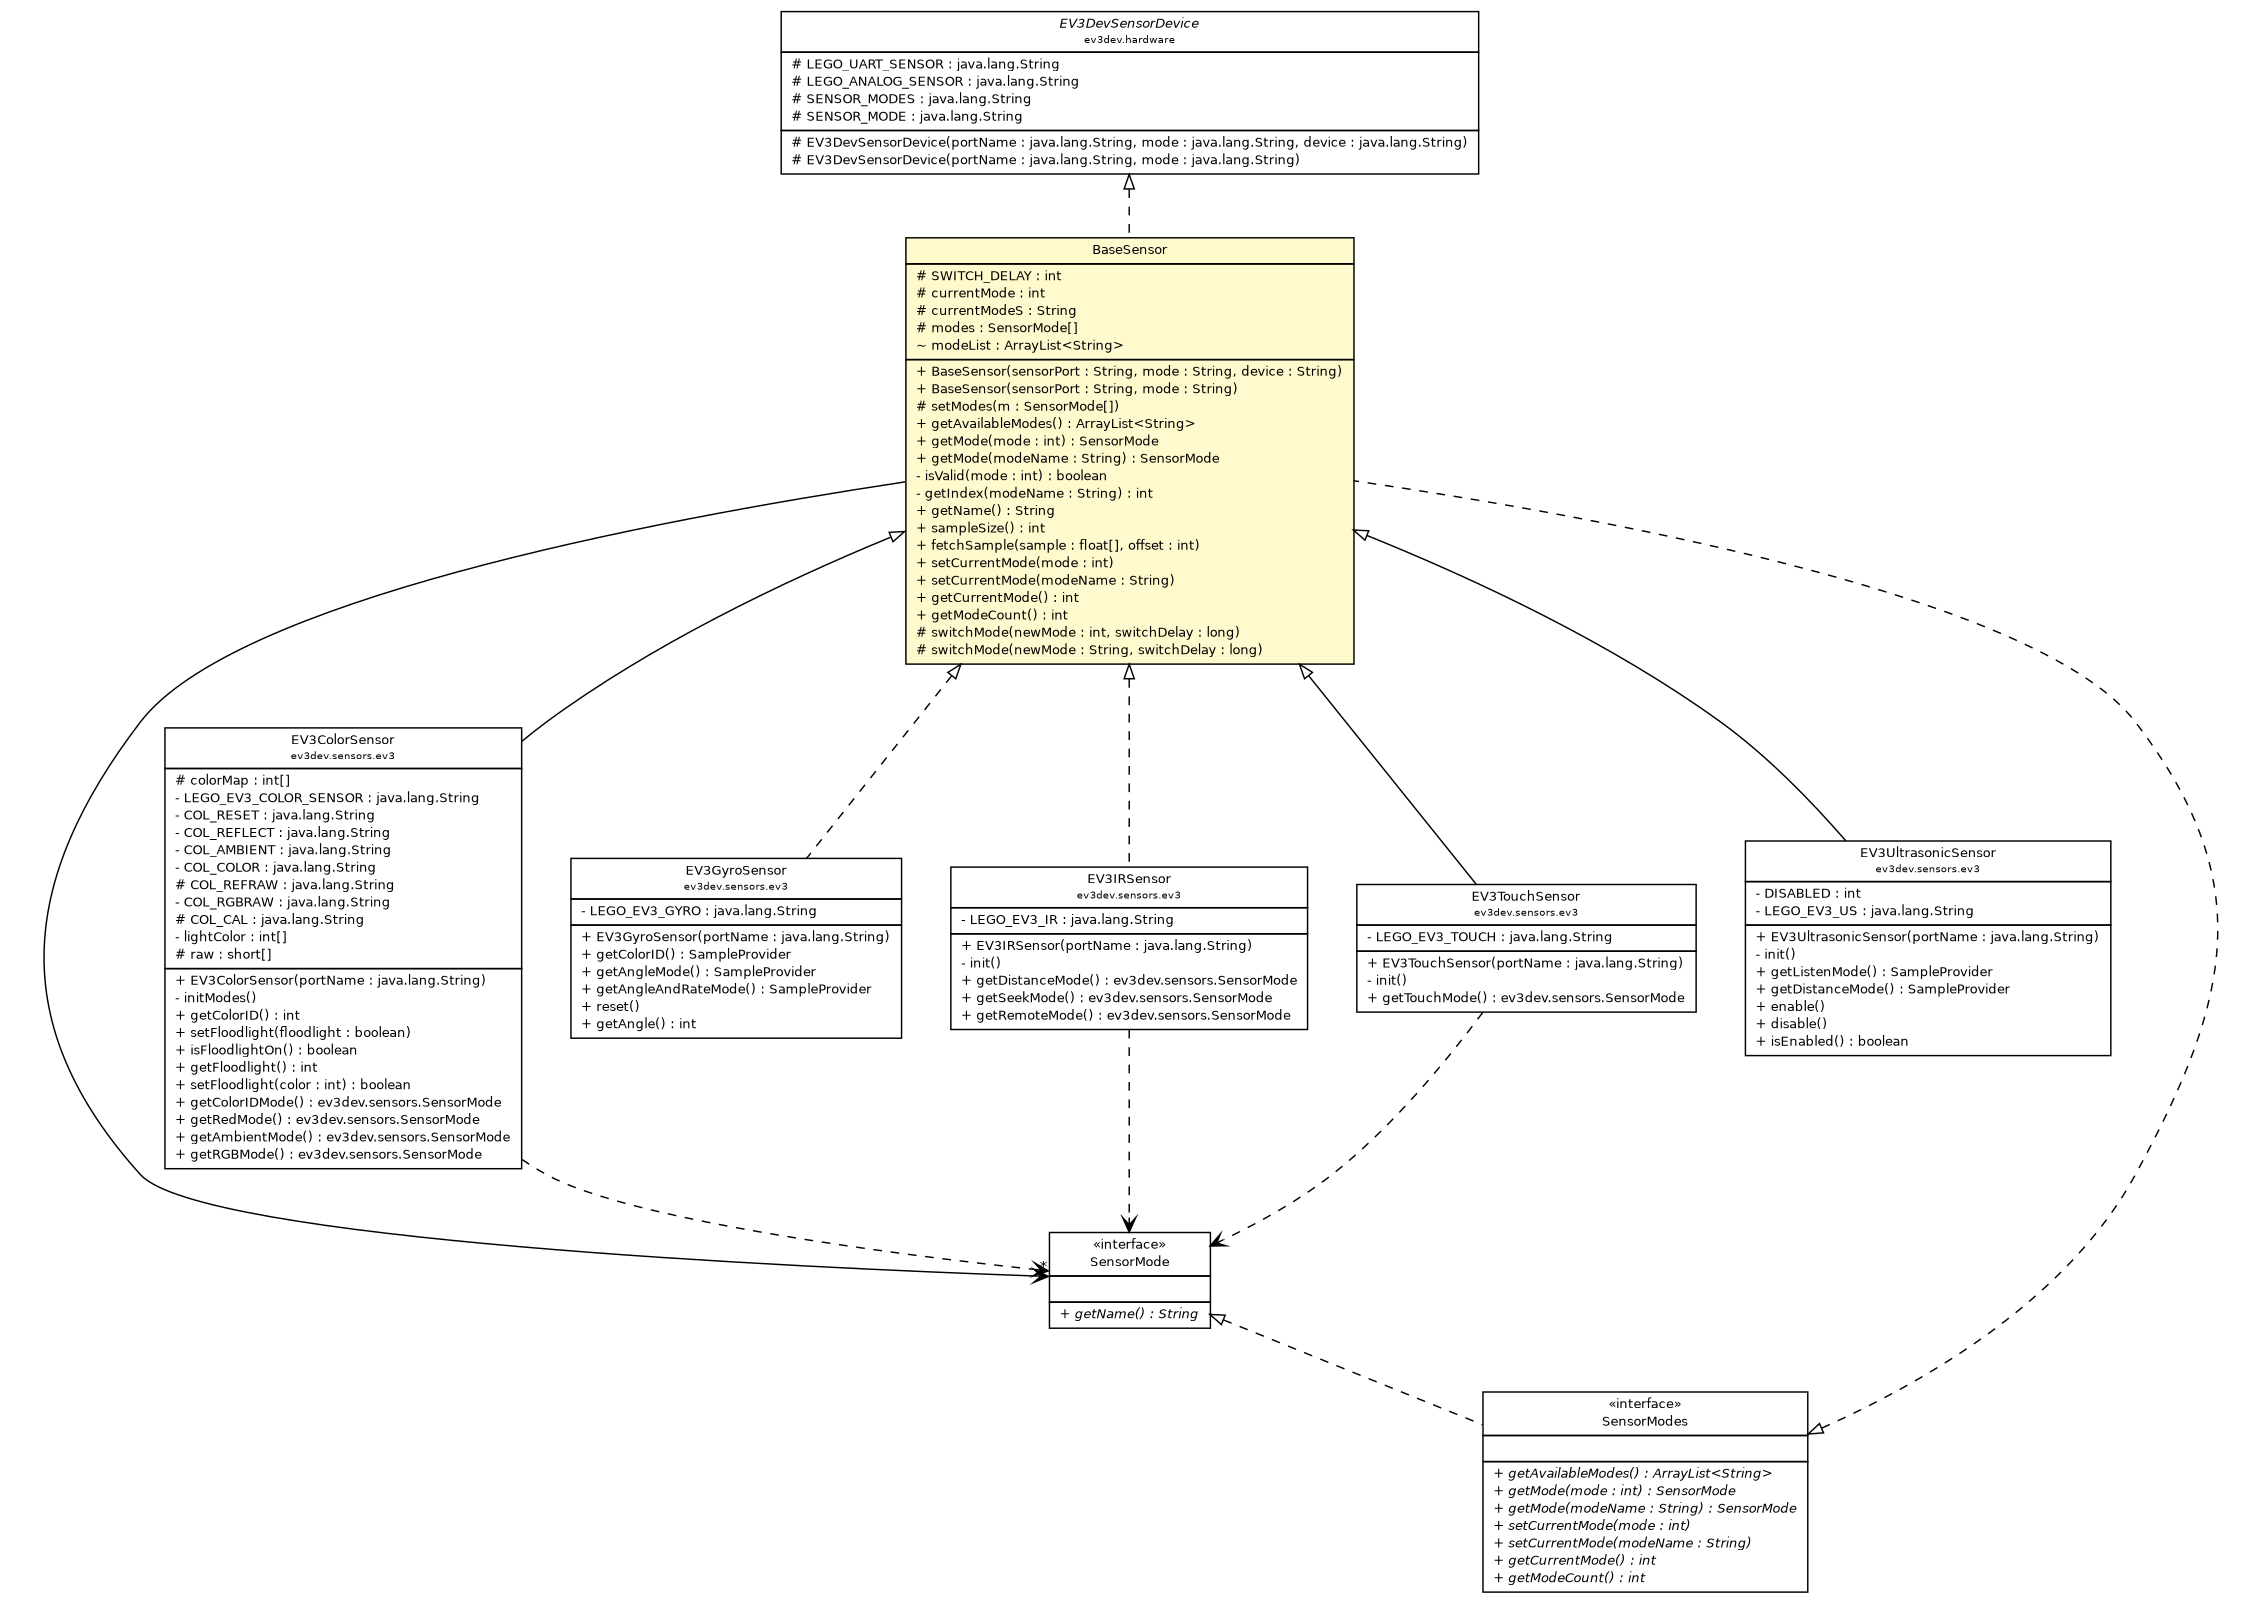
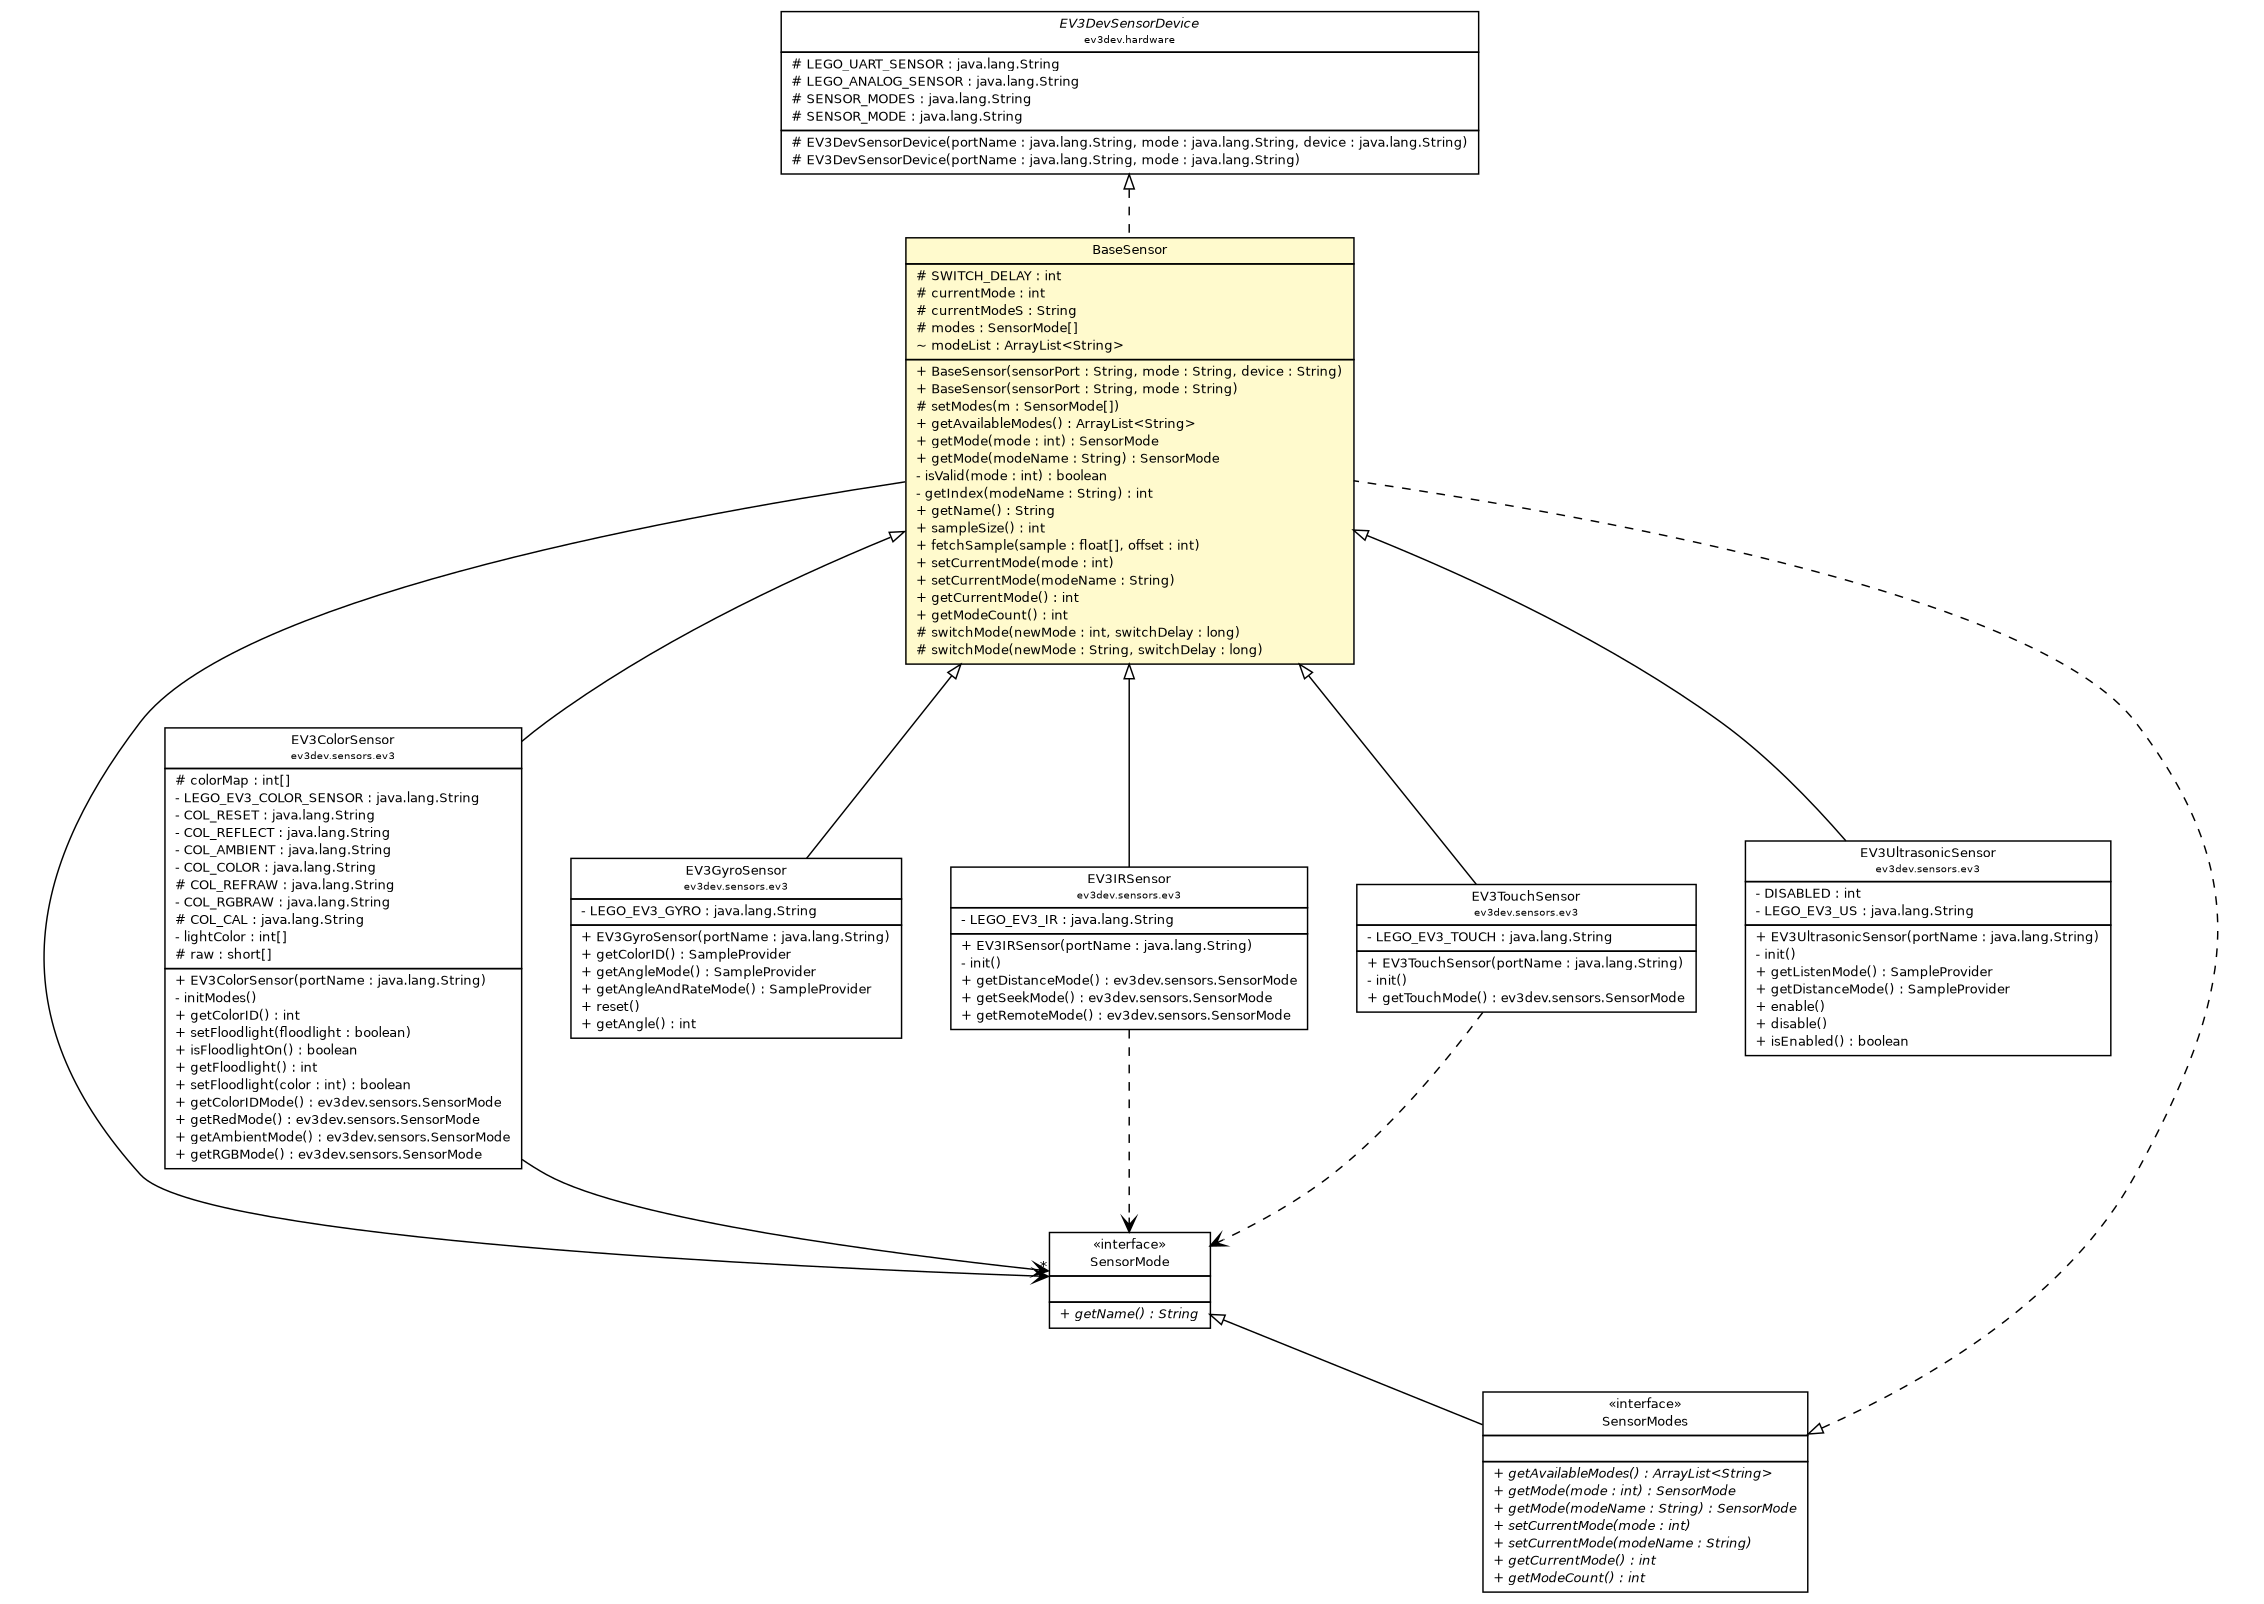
(879, 767) -> (879, 767)
(1129, 773) -> (1129, 773)
(773, 1234) -> (773, 1234)
(1353, 1372) -> (1353, 1372)
